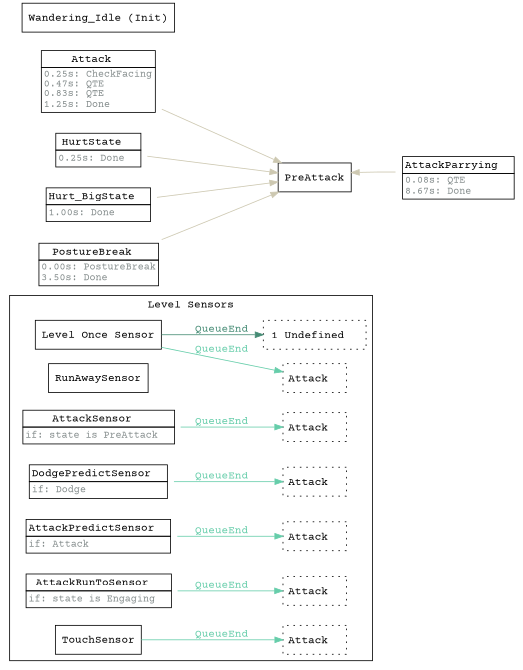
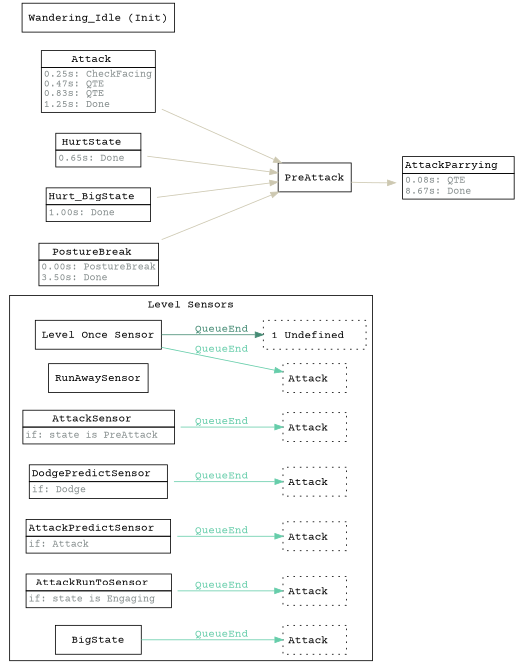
(92, 158) -> (92, 158)
(377, 172) -> (369, 183)
(98, 640) -> (98, 640)
